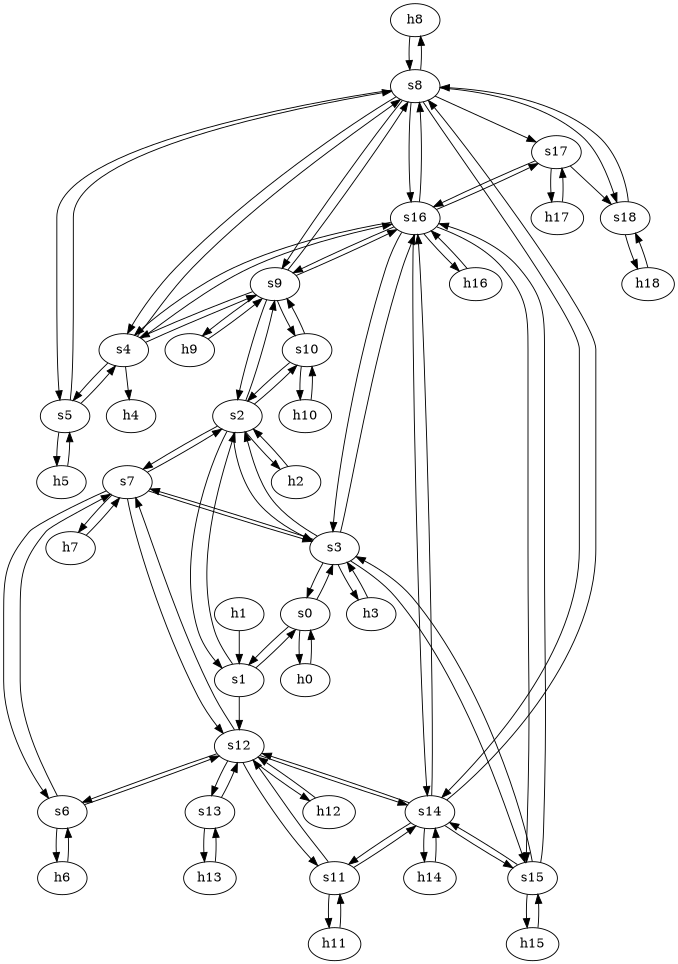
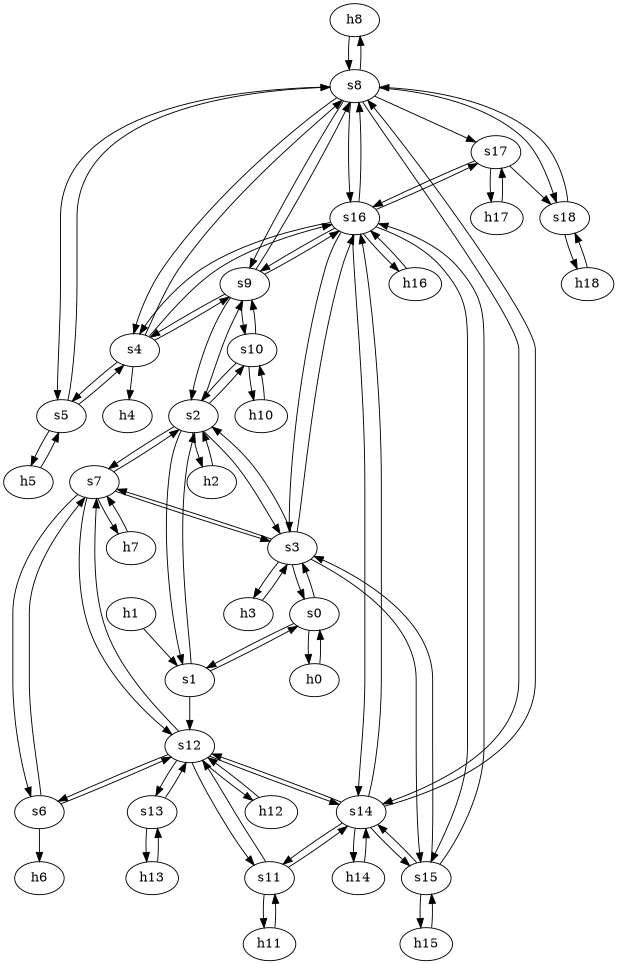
(190, 350) -> none
(68, 850) -> none
